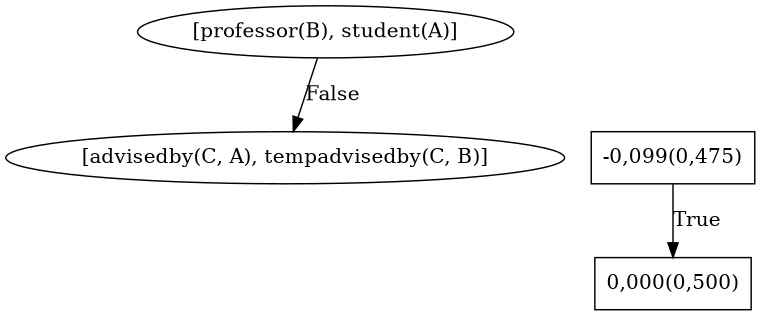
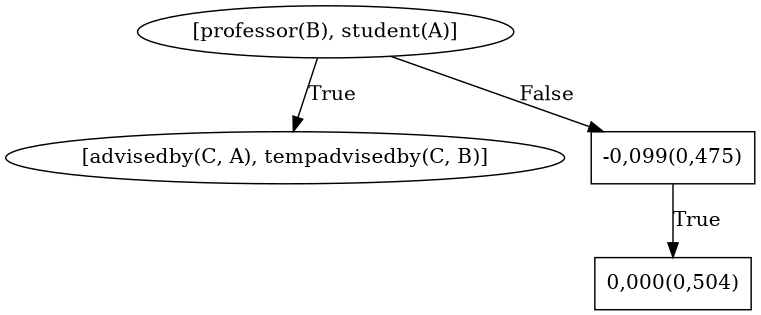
none -> (490, 92)
(333, 95) -> (333, 95)
(673, 284) -> (673, 284)
